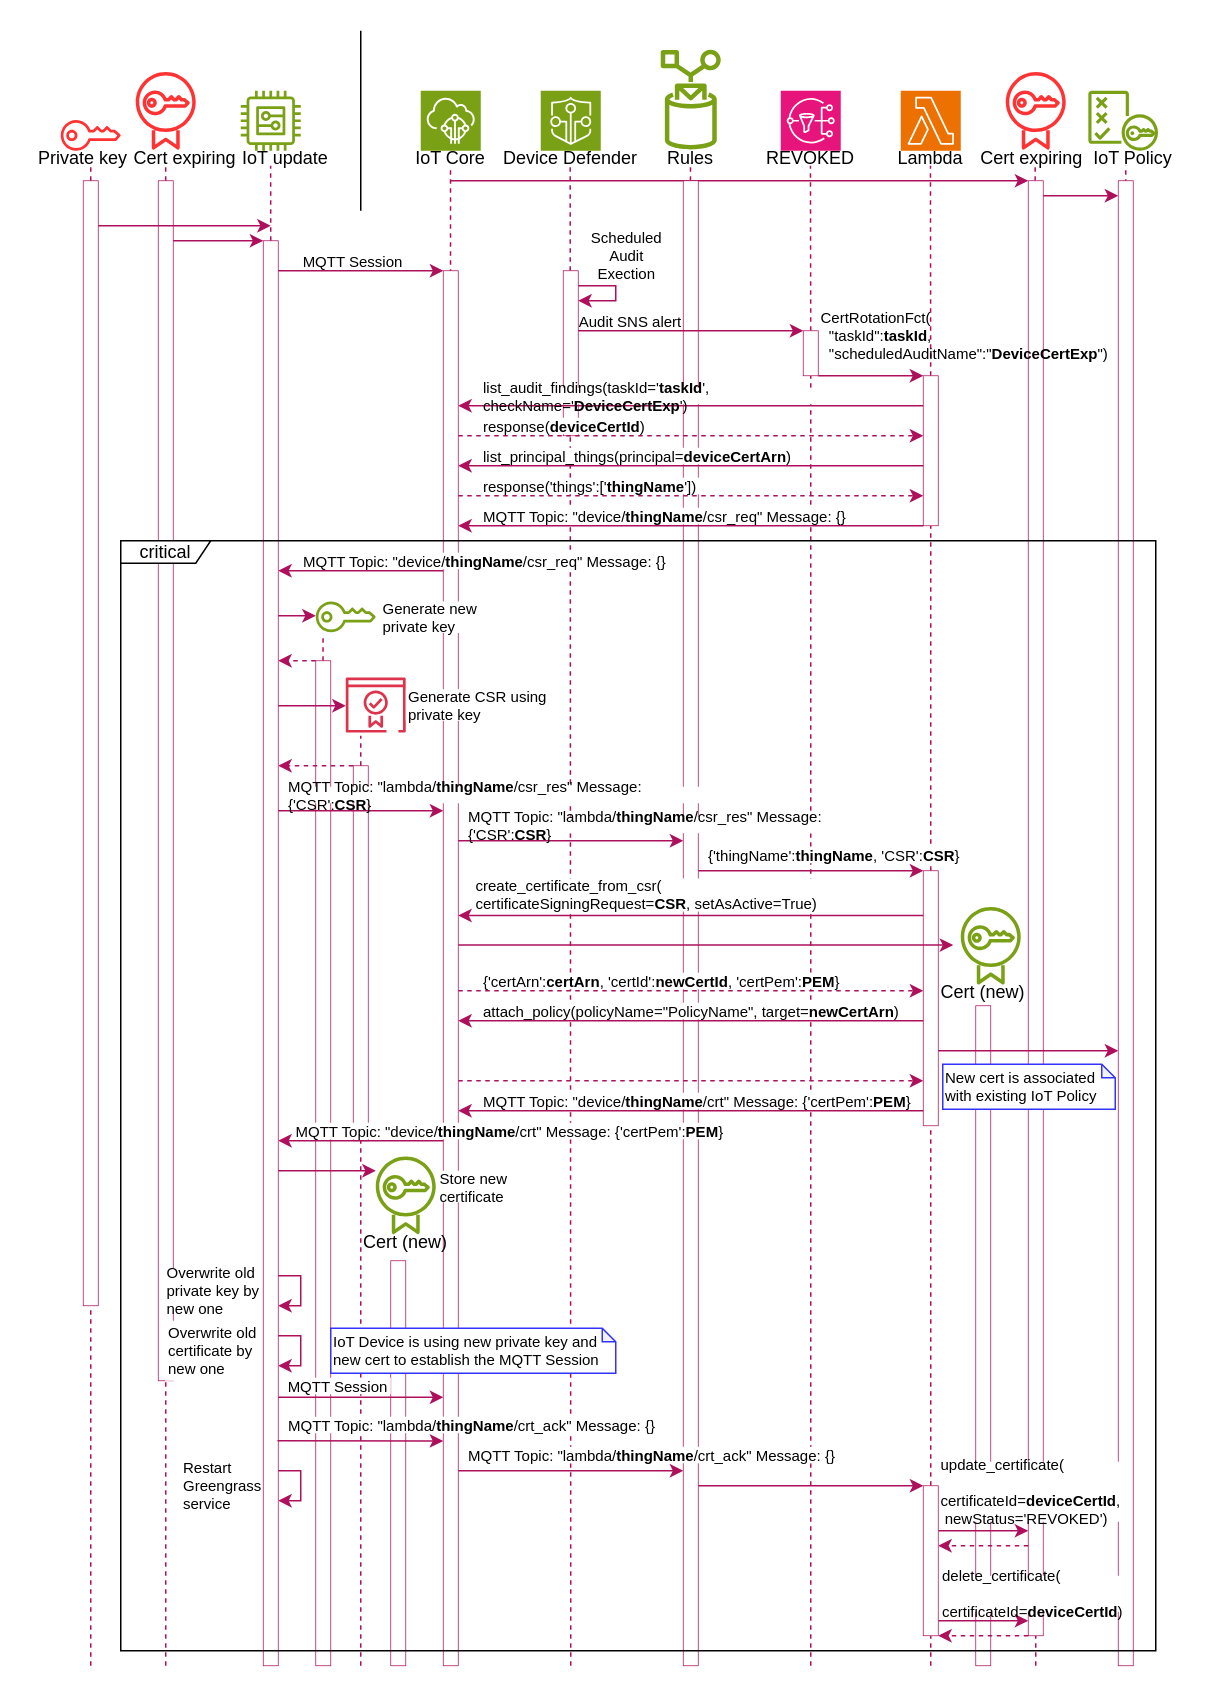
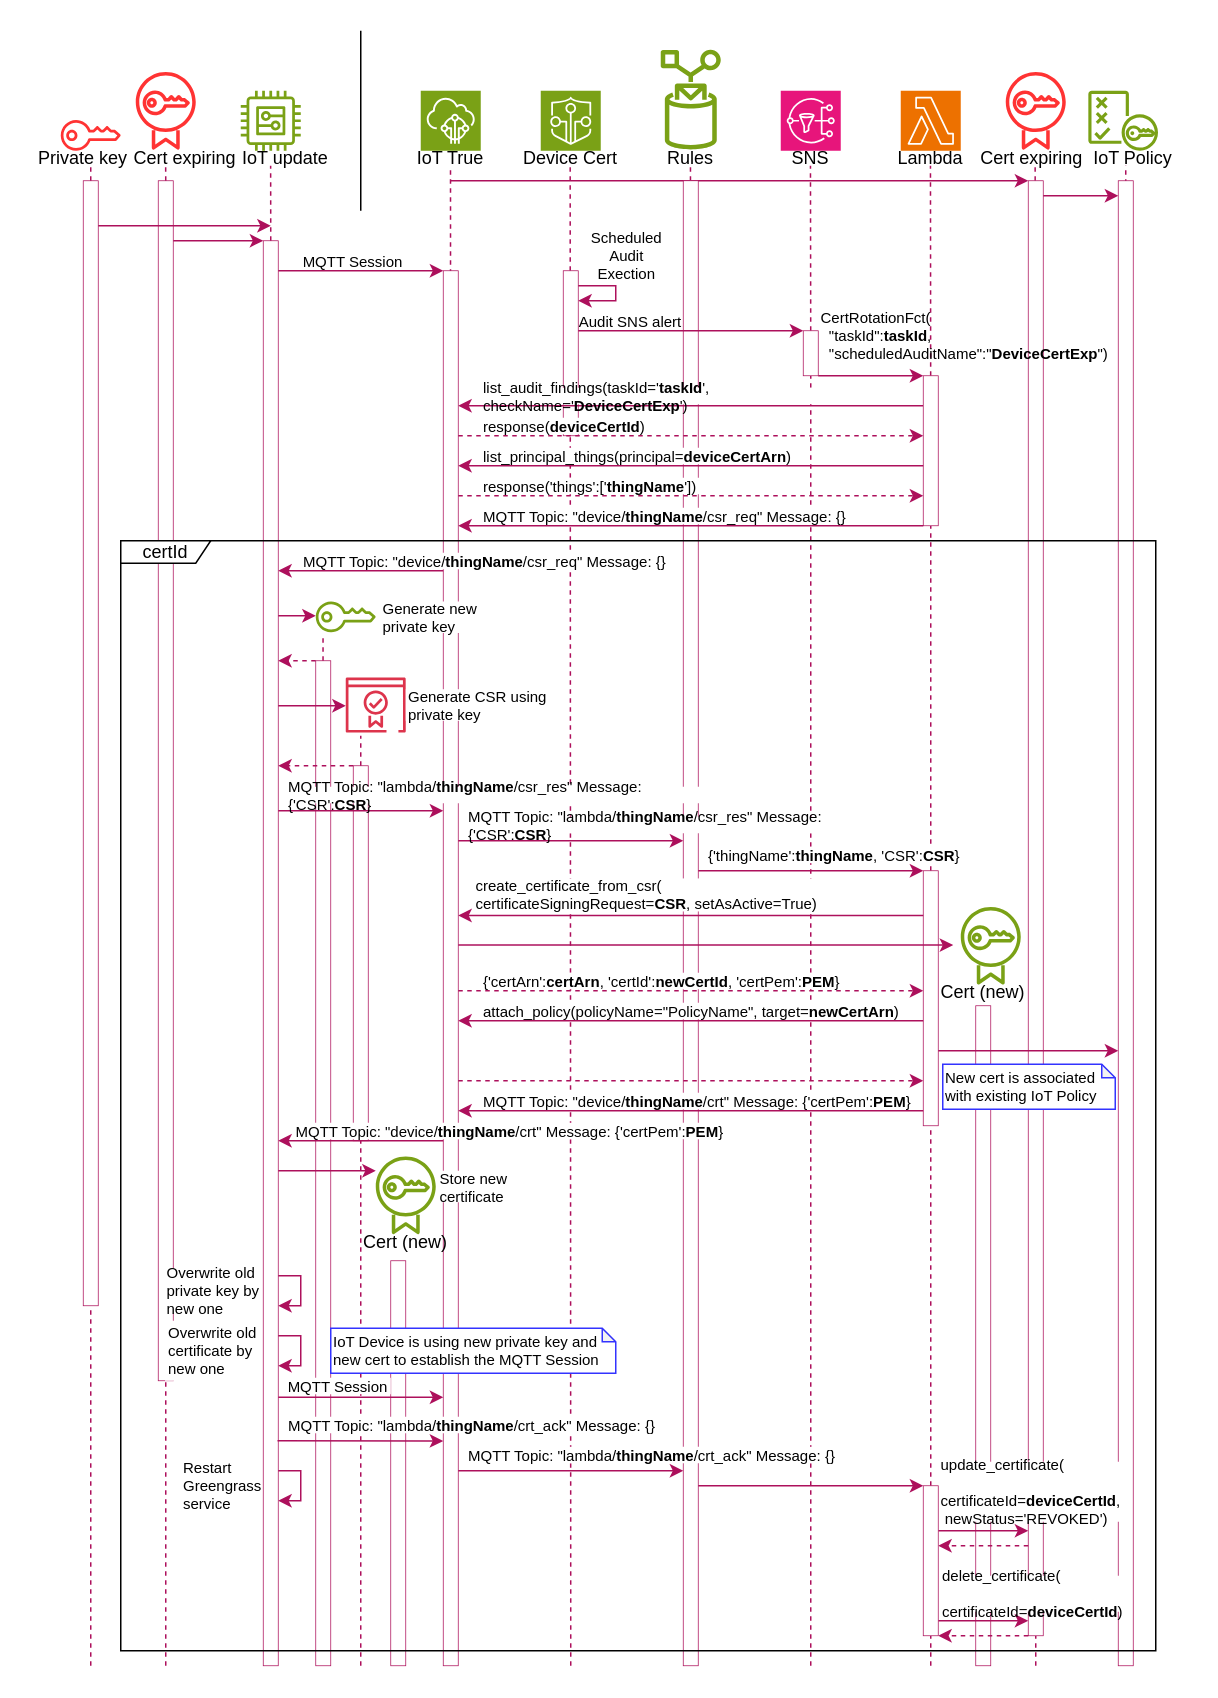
(451, 158) -> (451, 158)
(571, 158) -> (571, 158)
(811, 158) -> (811, 158)
(166, 553) -> (166, 553)
